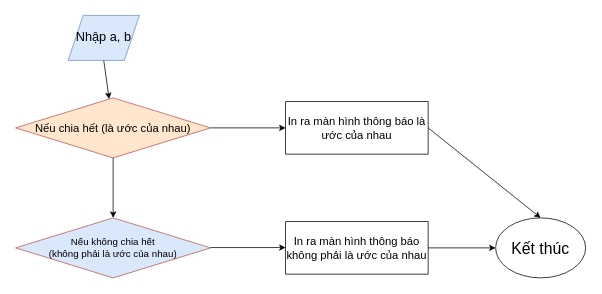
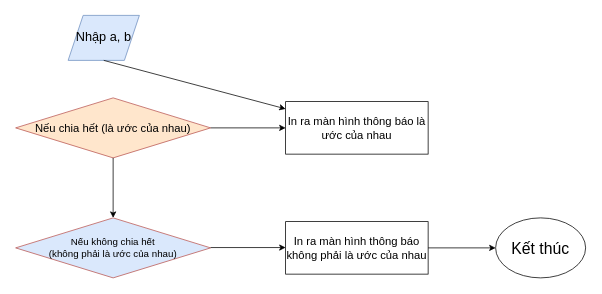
(106, 77) -> (193, 84)
(482, 171) -> none
